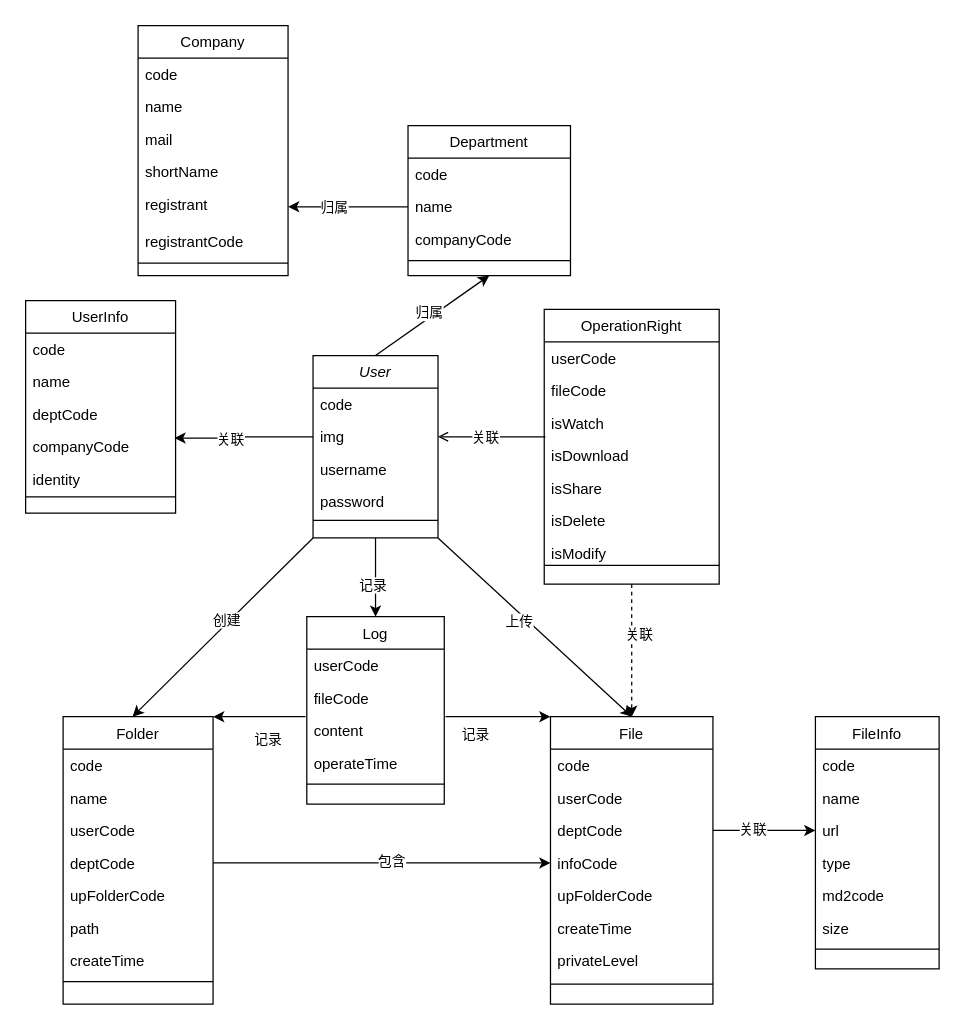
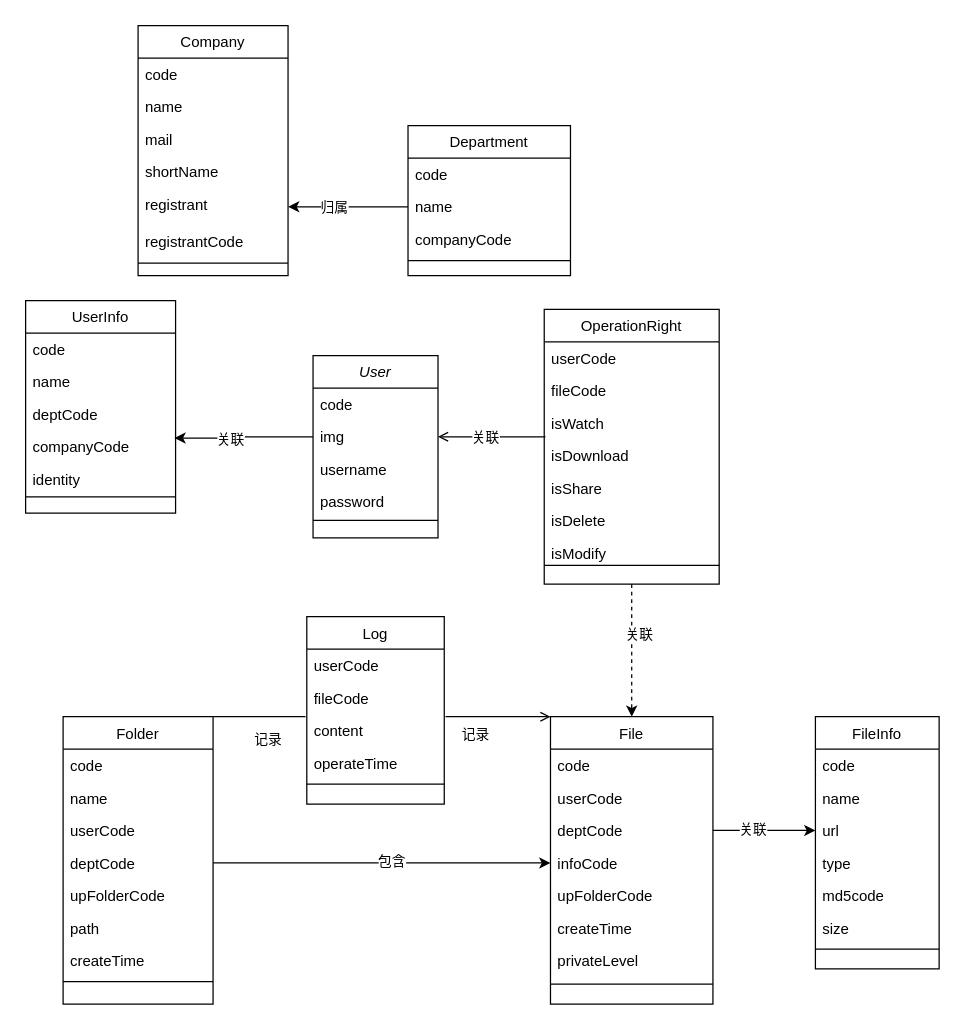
(429, 318) -> none
(376, 575) -> none
(226, 625) -> none
(532, 625) -> none
(223, 717) -> (219, 717)
(540, 717) -> (542, 717)
(852, 896) -> (852, 896)
